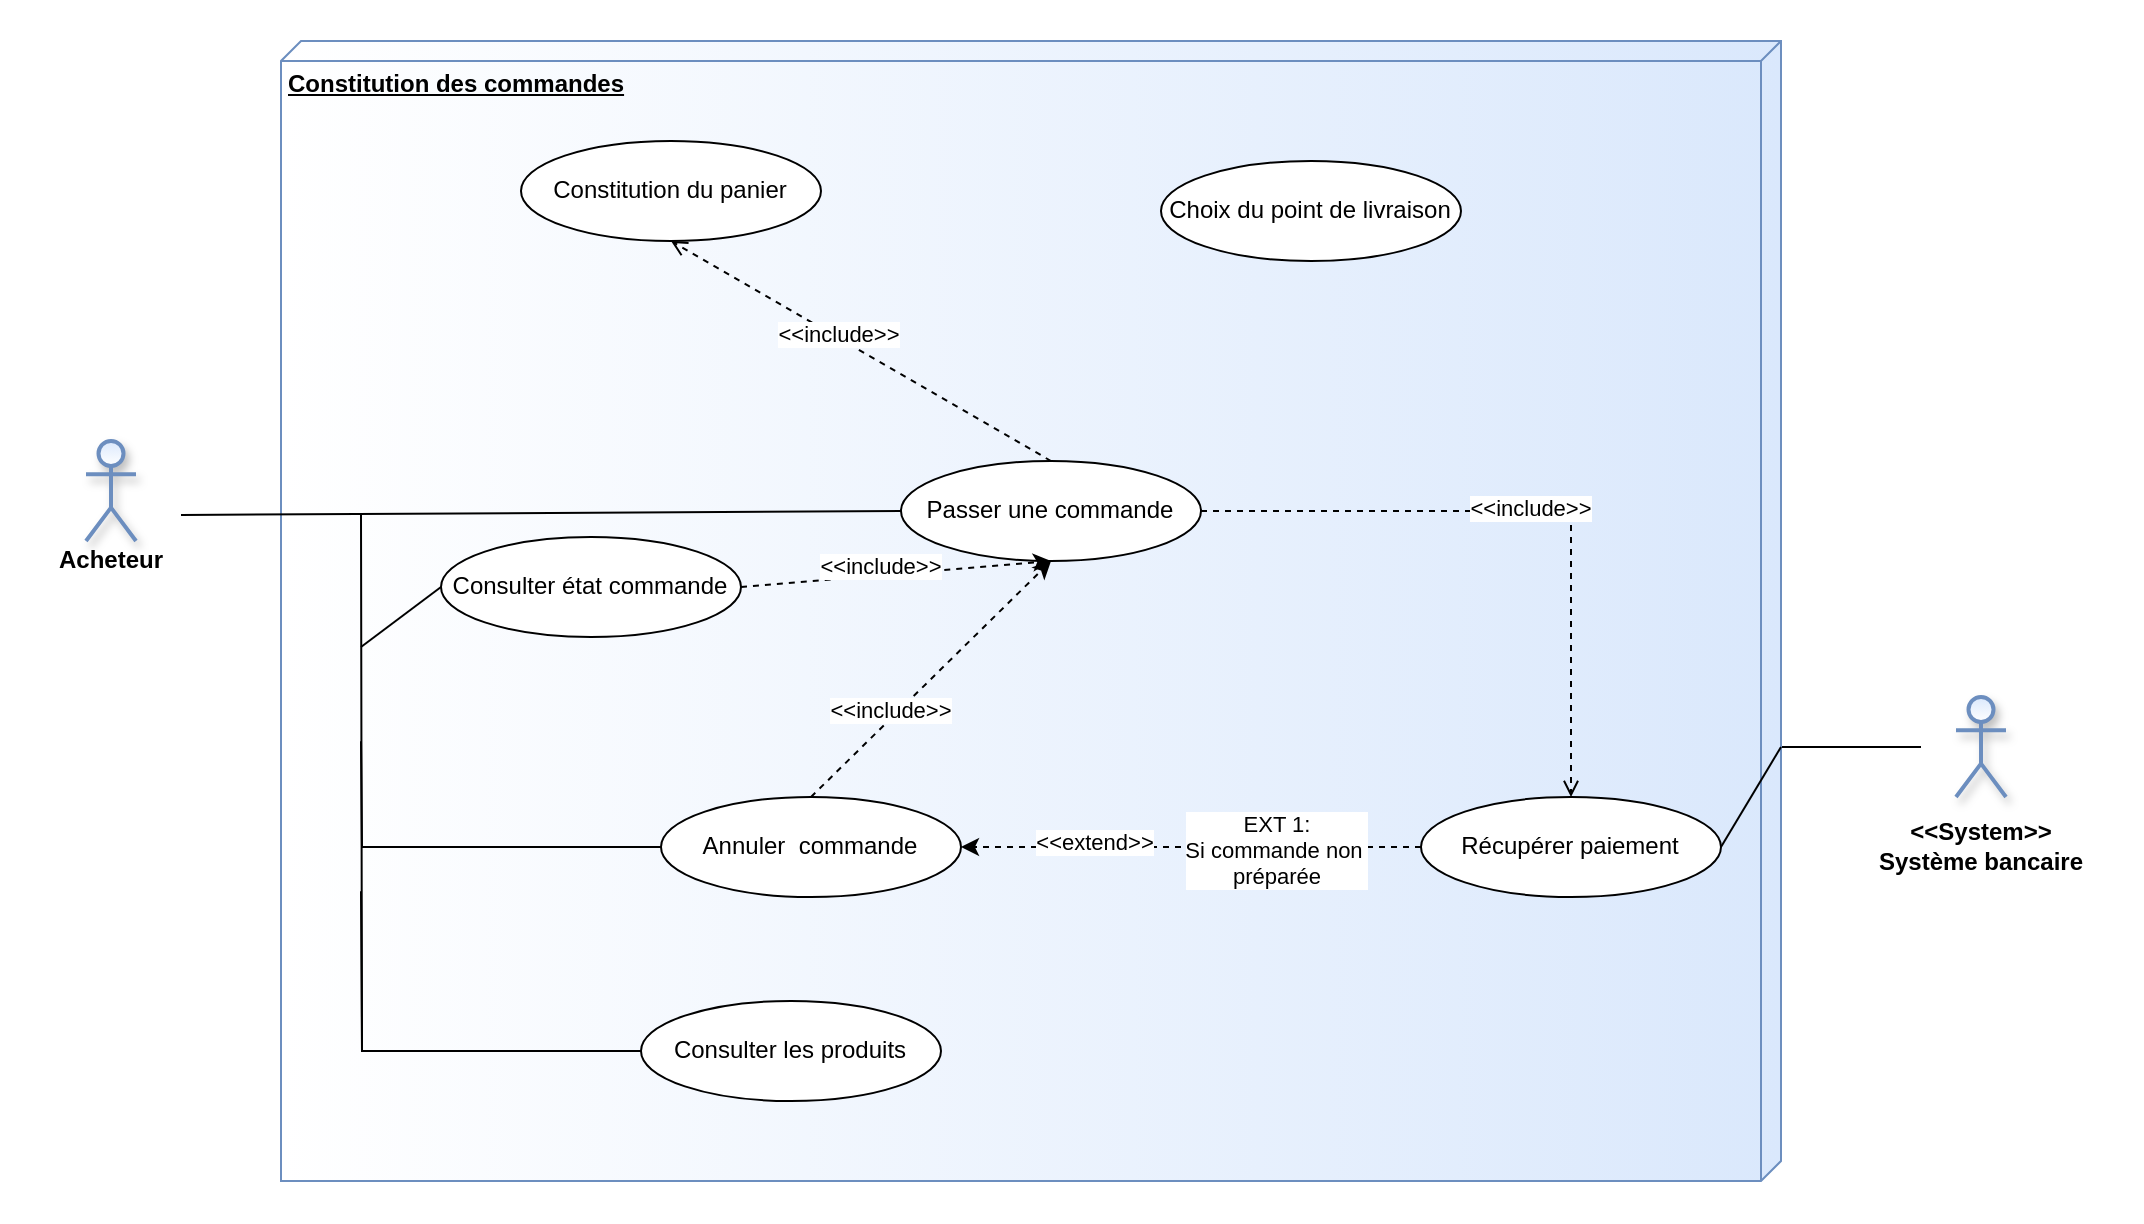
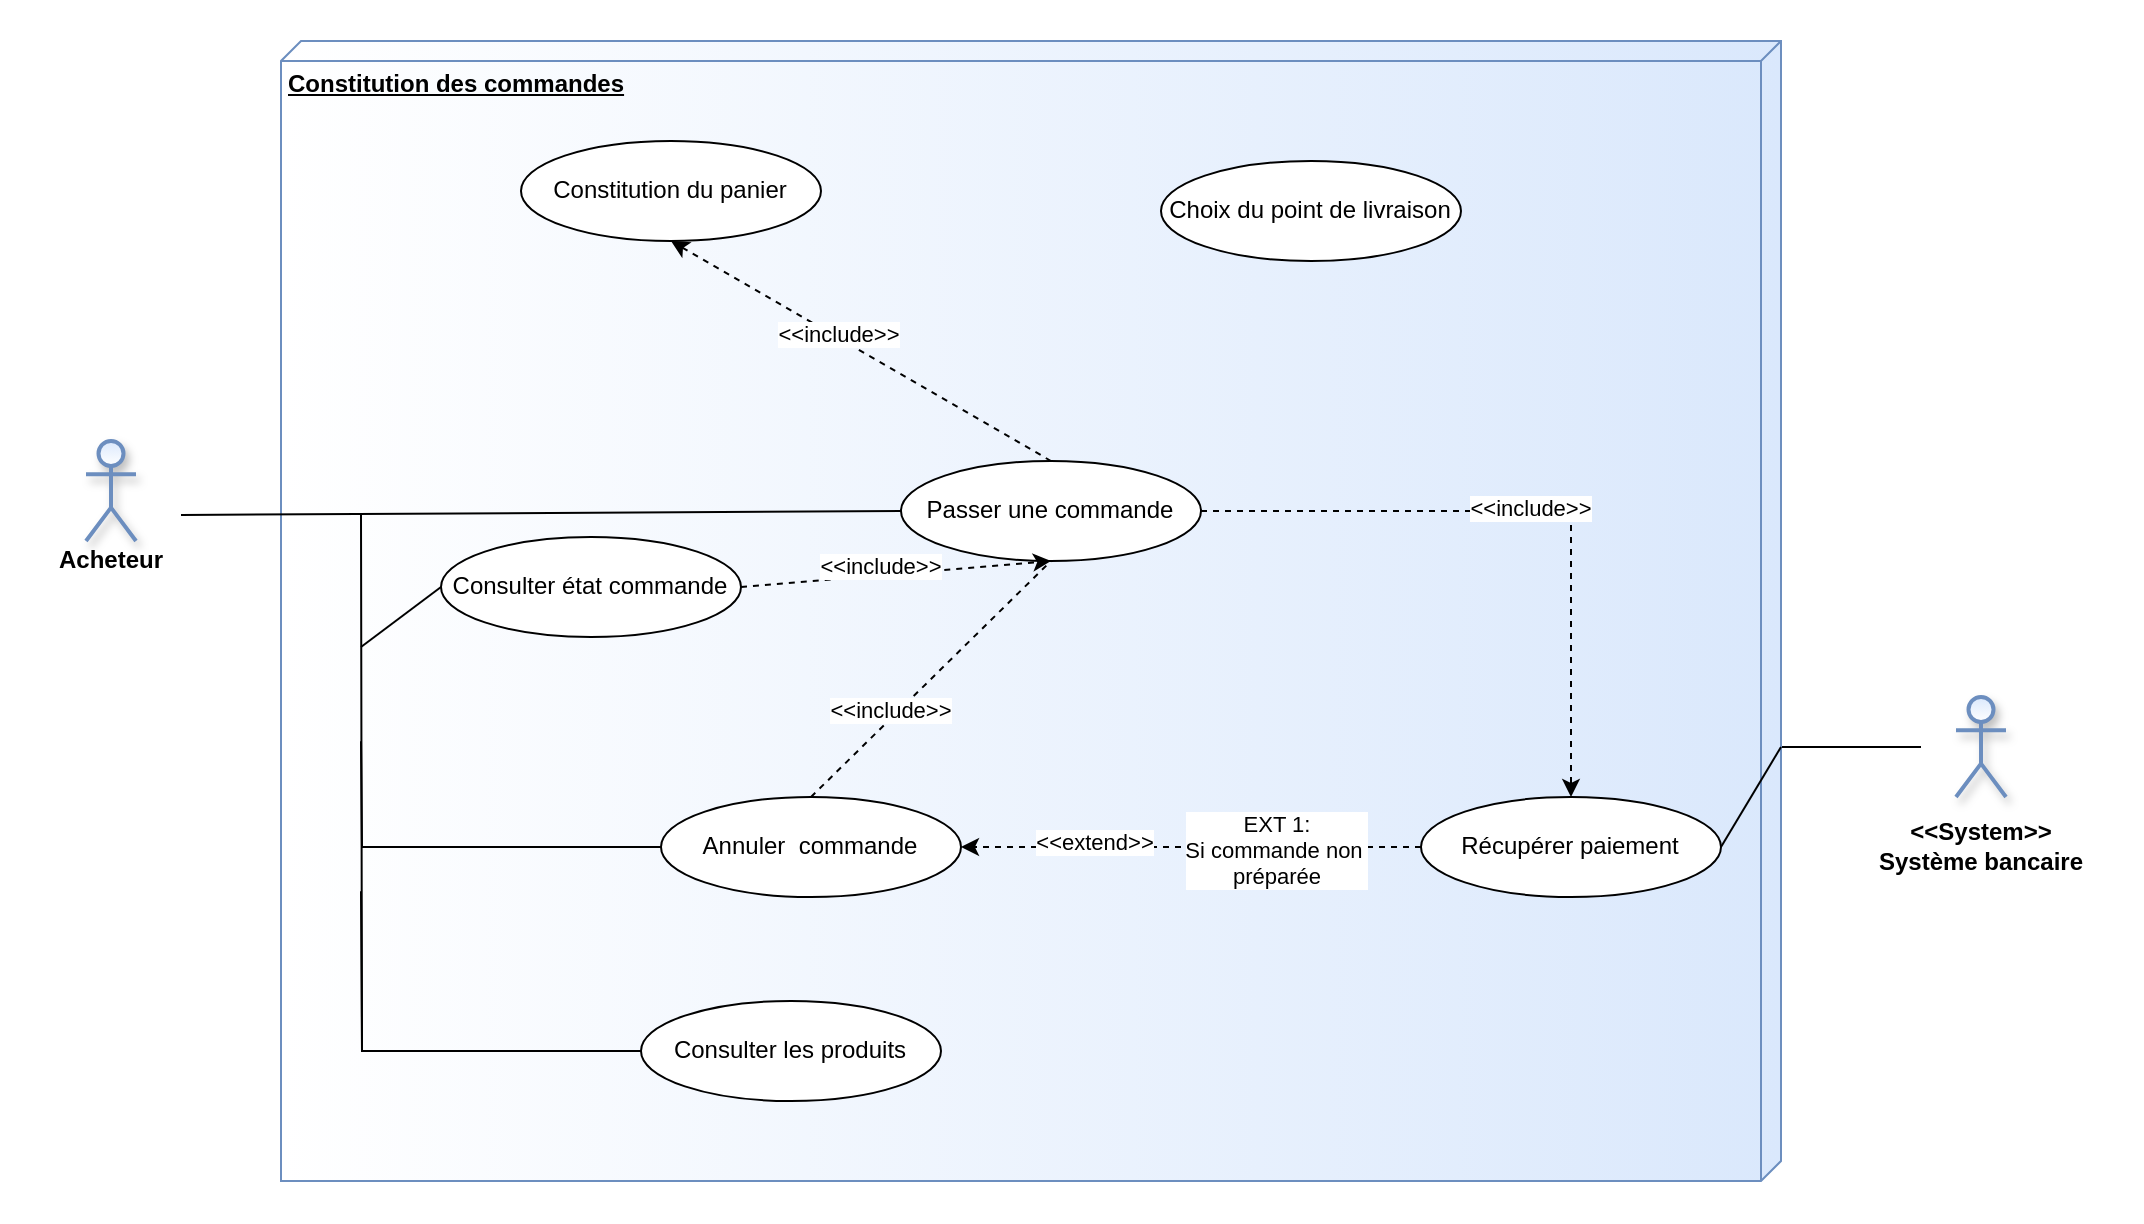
(680, 246) -> (683, 248)
(1040, 571) -> (1045, 567)
(1571, 785) -> (1571, 782)
